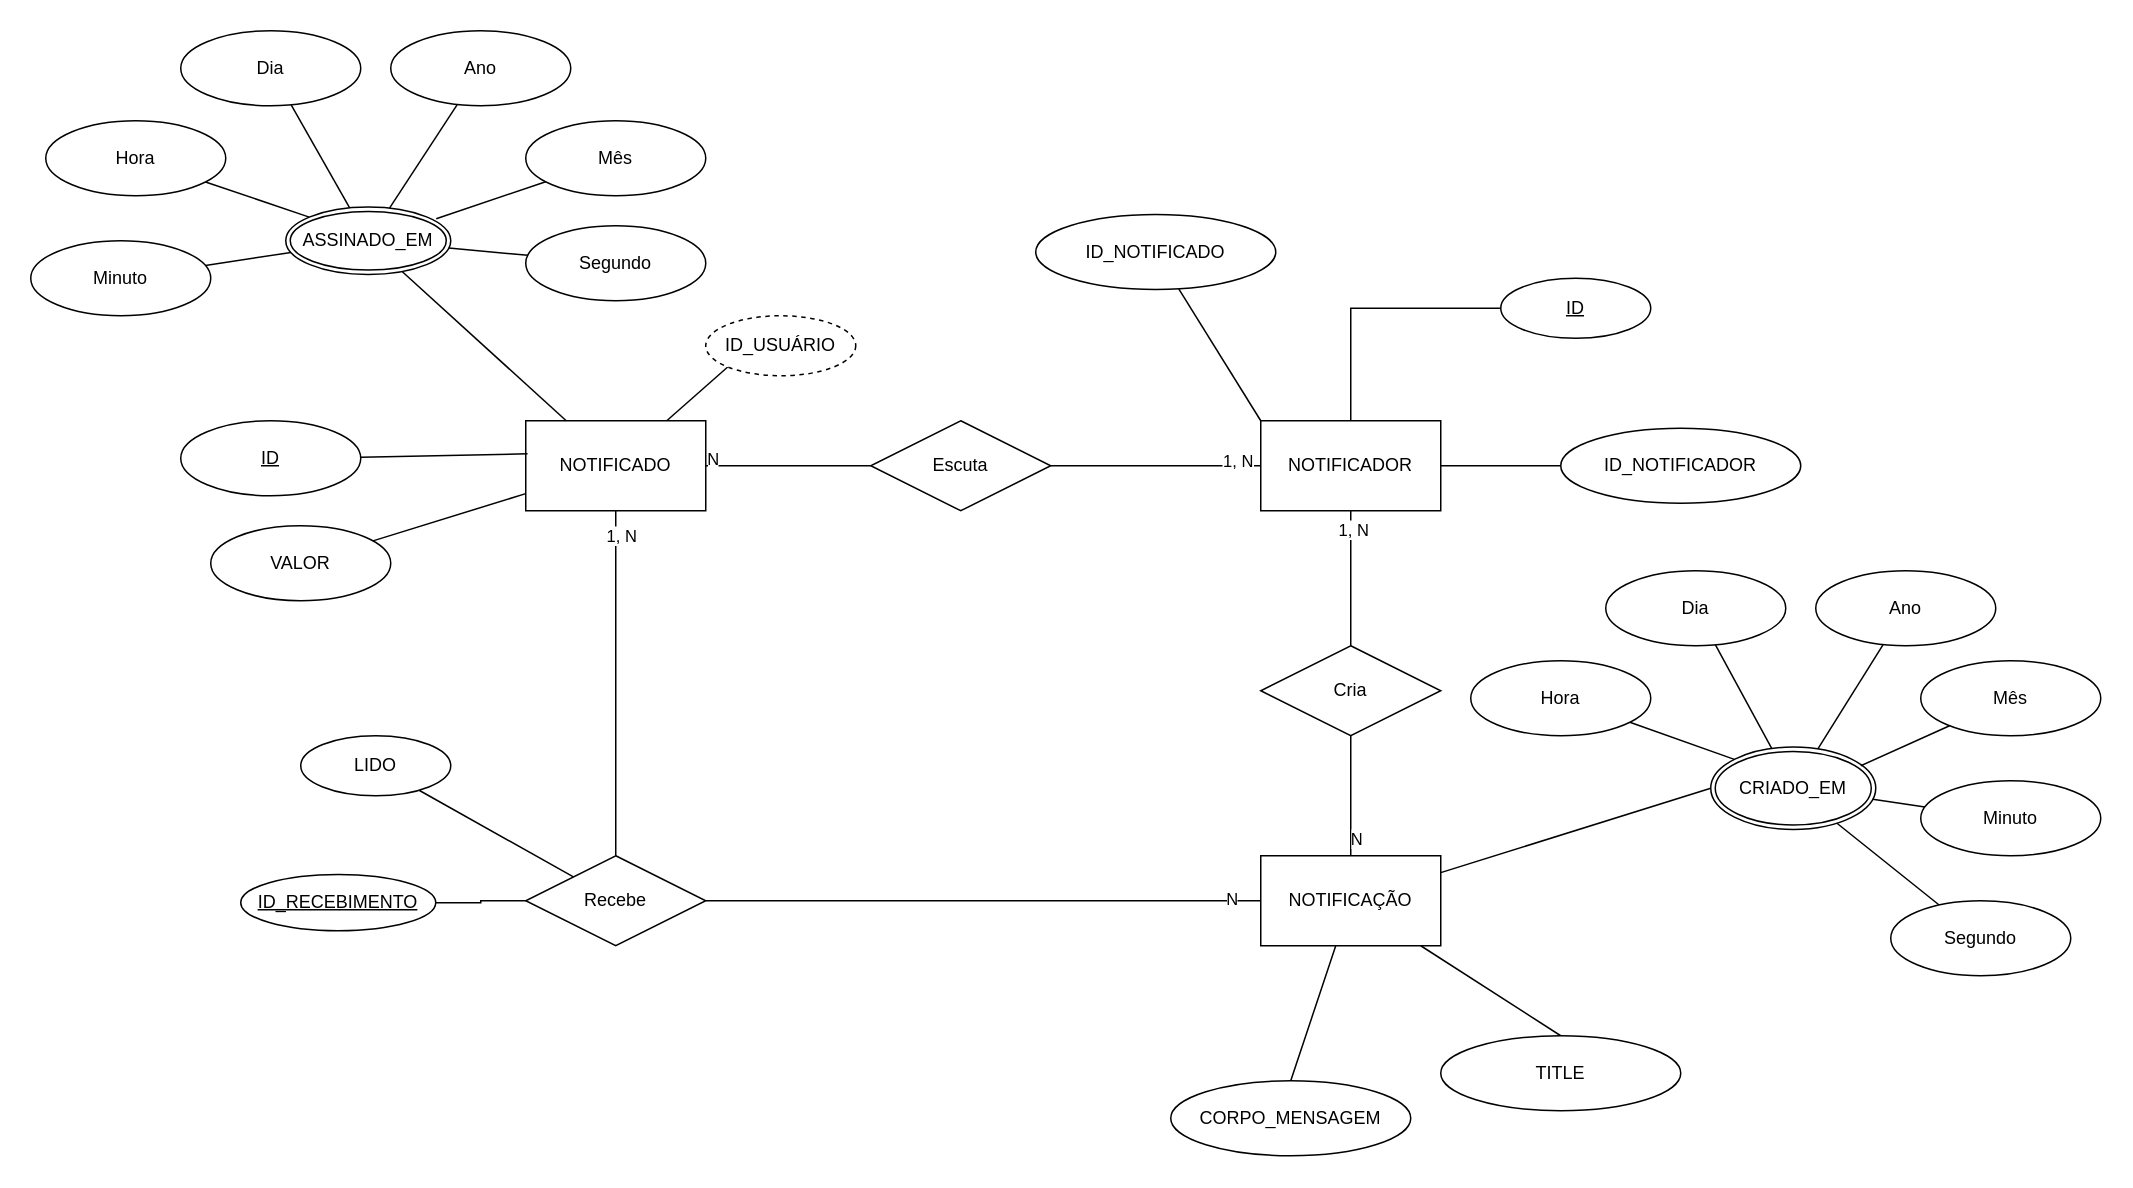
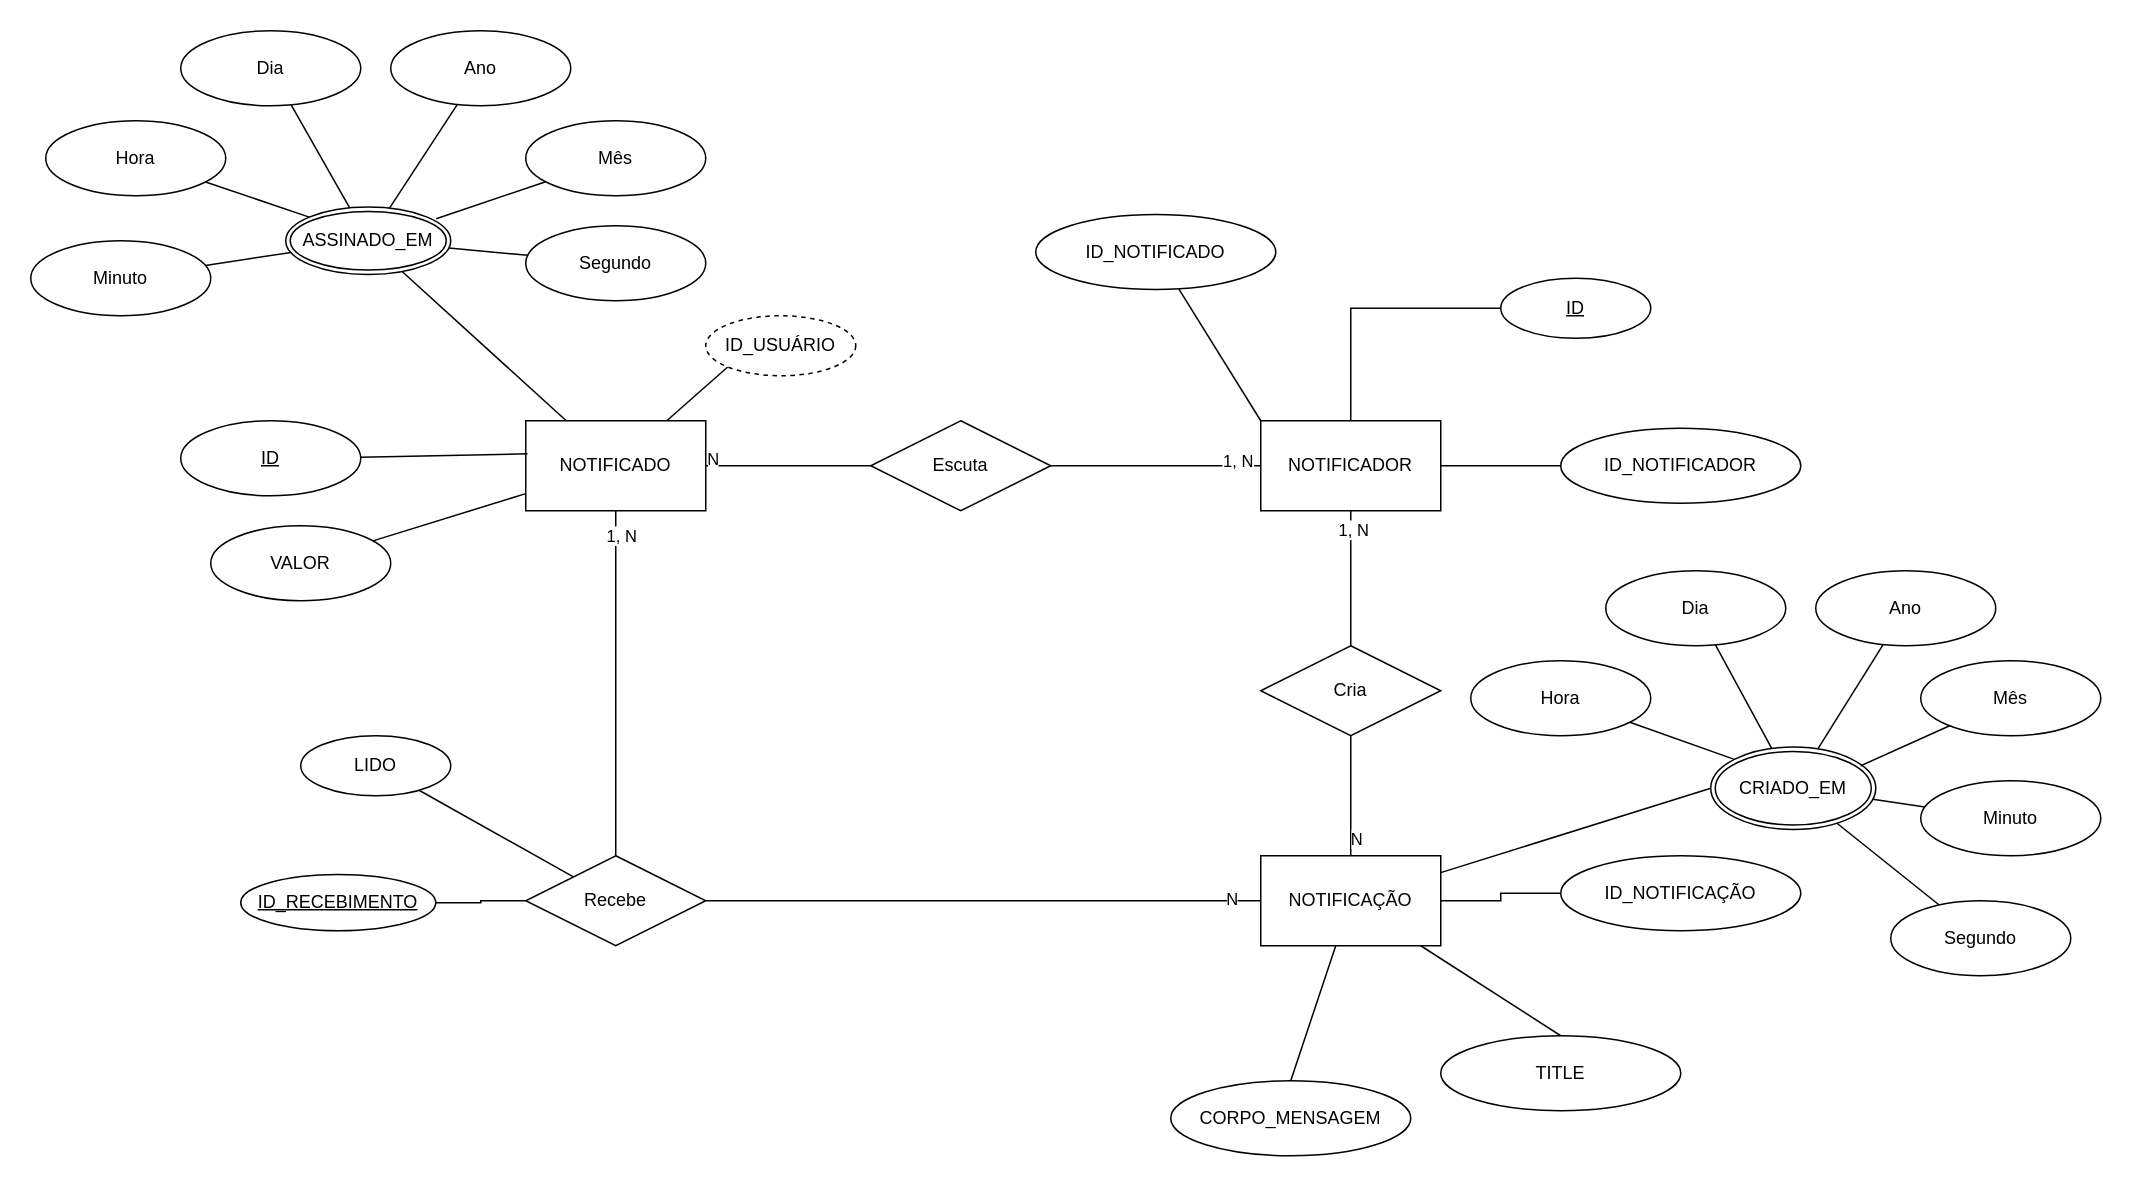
none -> (1681, 893)
none -> (1501, 898)
